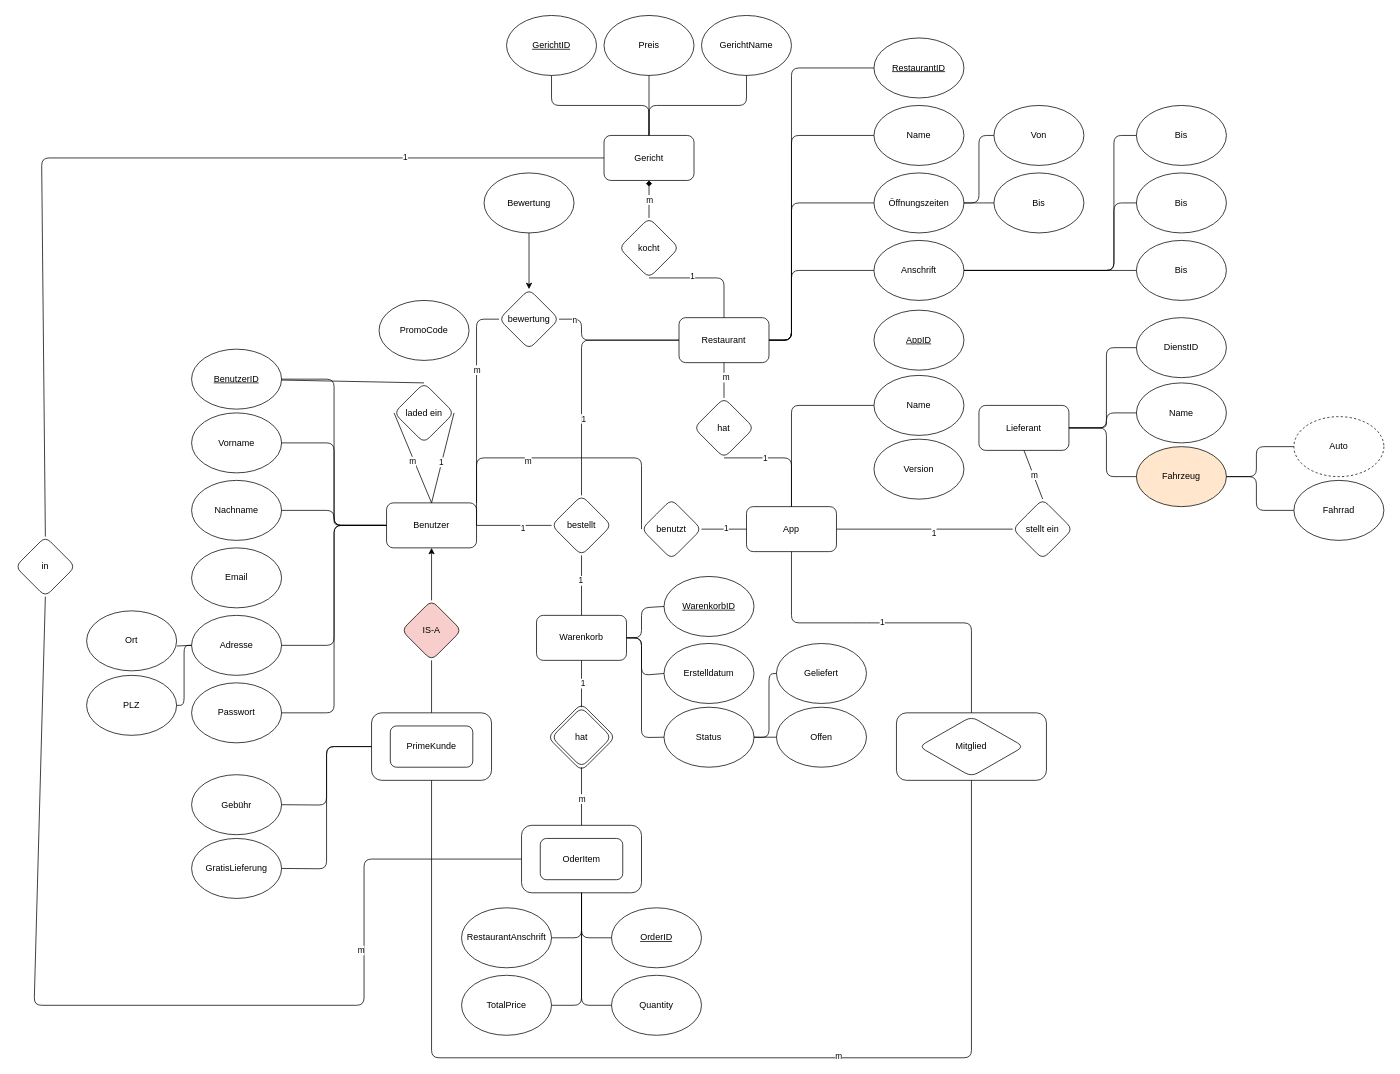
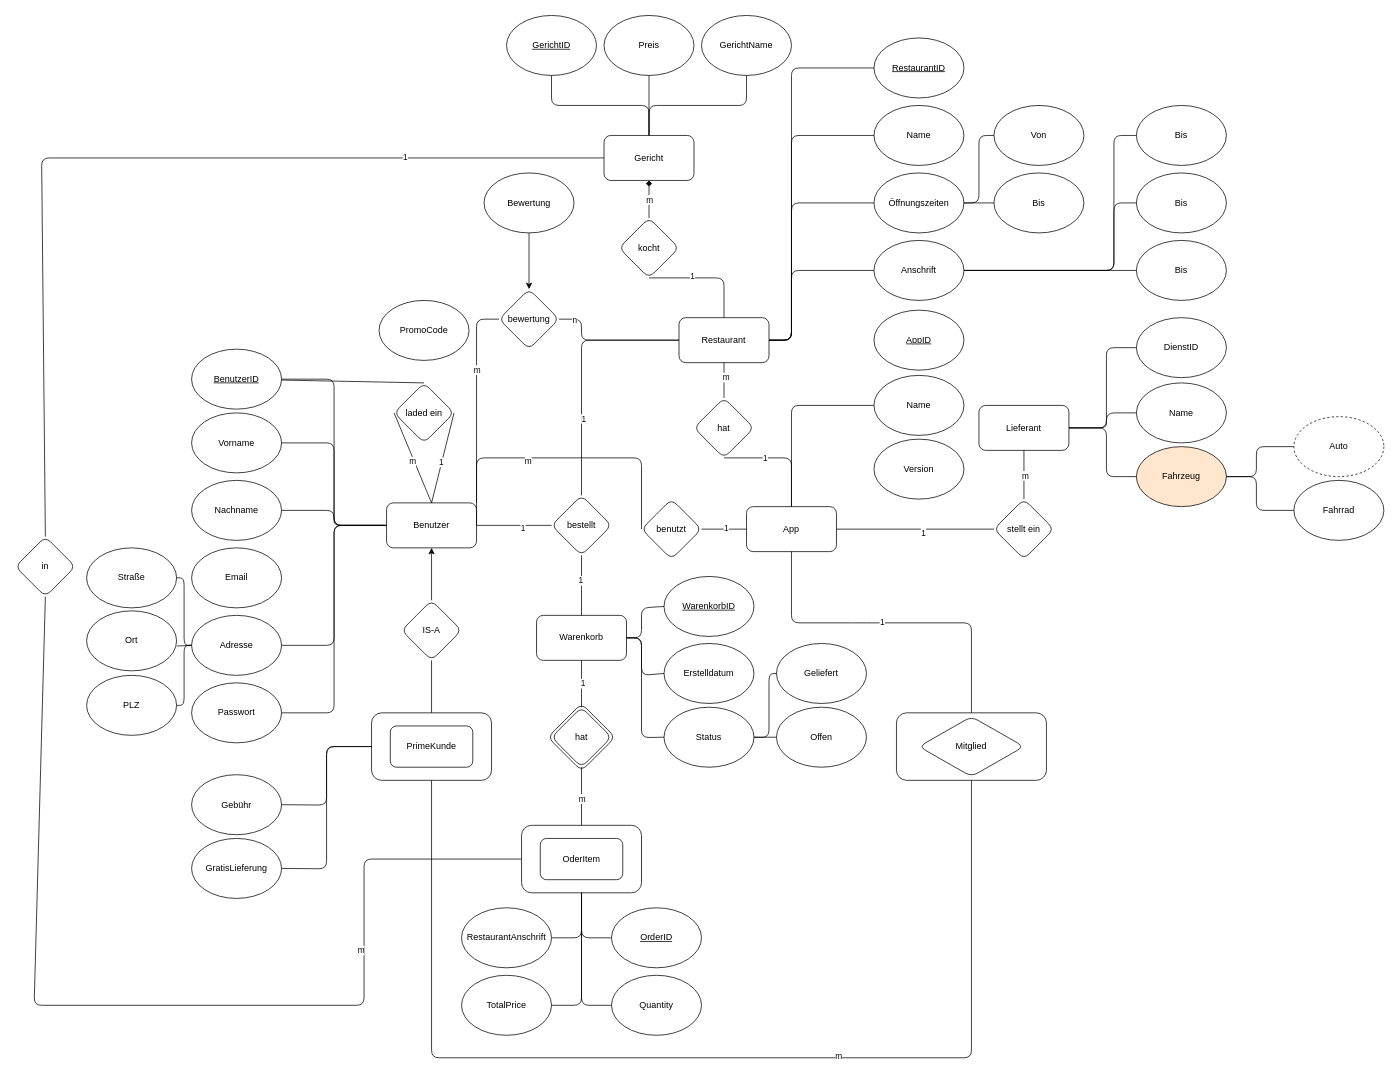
(1043, 529) -> (1024, 529)
none -> (132, 578)
none -> (184, 608)
(432, 630) -> (432, 630)
